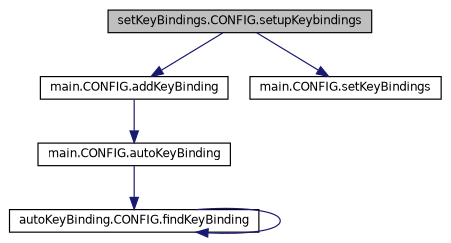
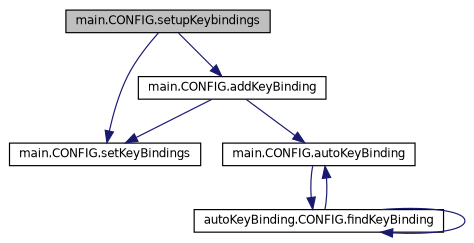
(240, 21) -> (168, 21)
none -> (174, 118)
none -> (327, 194)
